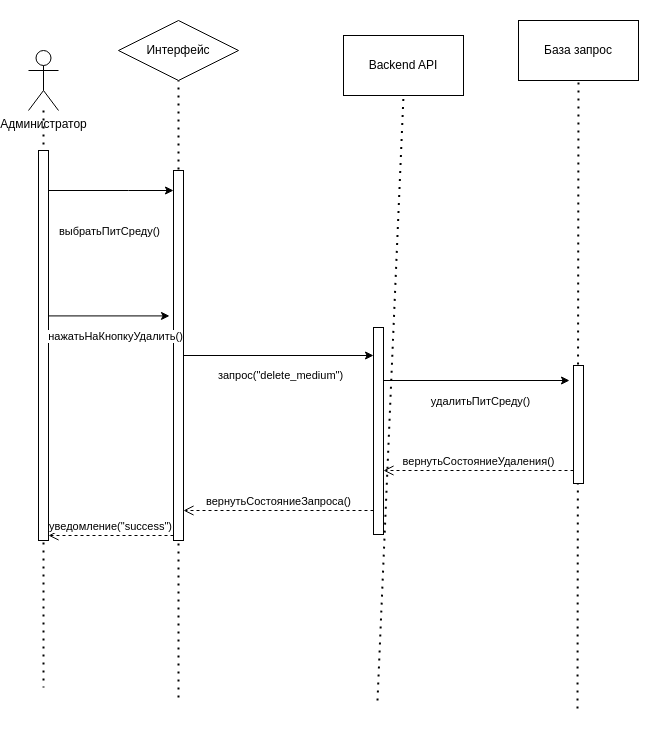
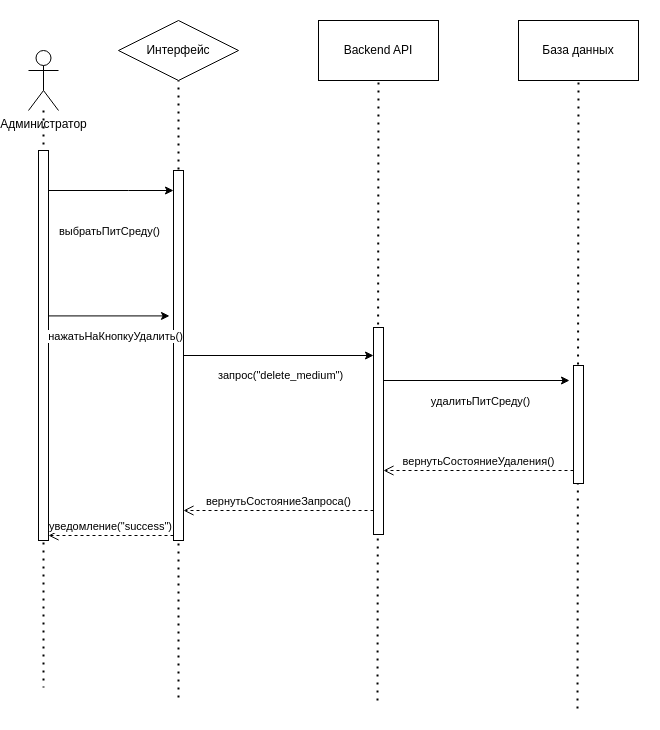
(579, 51) -> (579, 51)
(404, 66) -> (379, 51)
